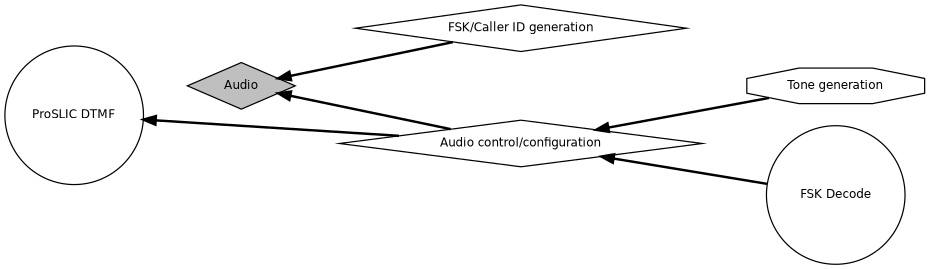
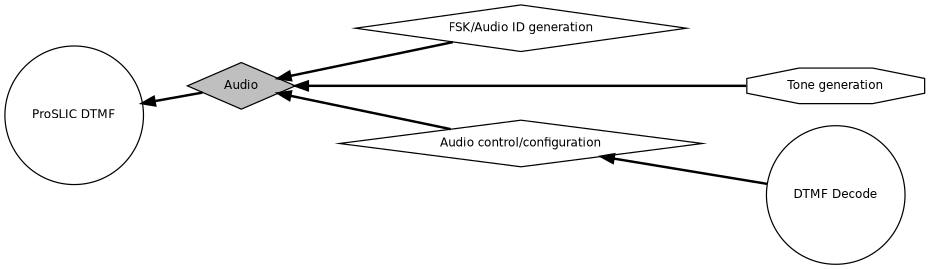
(521, 28) -> (521, 28)
(689, 113) -> (527, 86)
(277, 128) -> (178, 97)
(836, 195) -> (836, 195)
